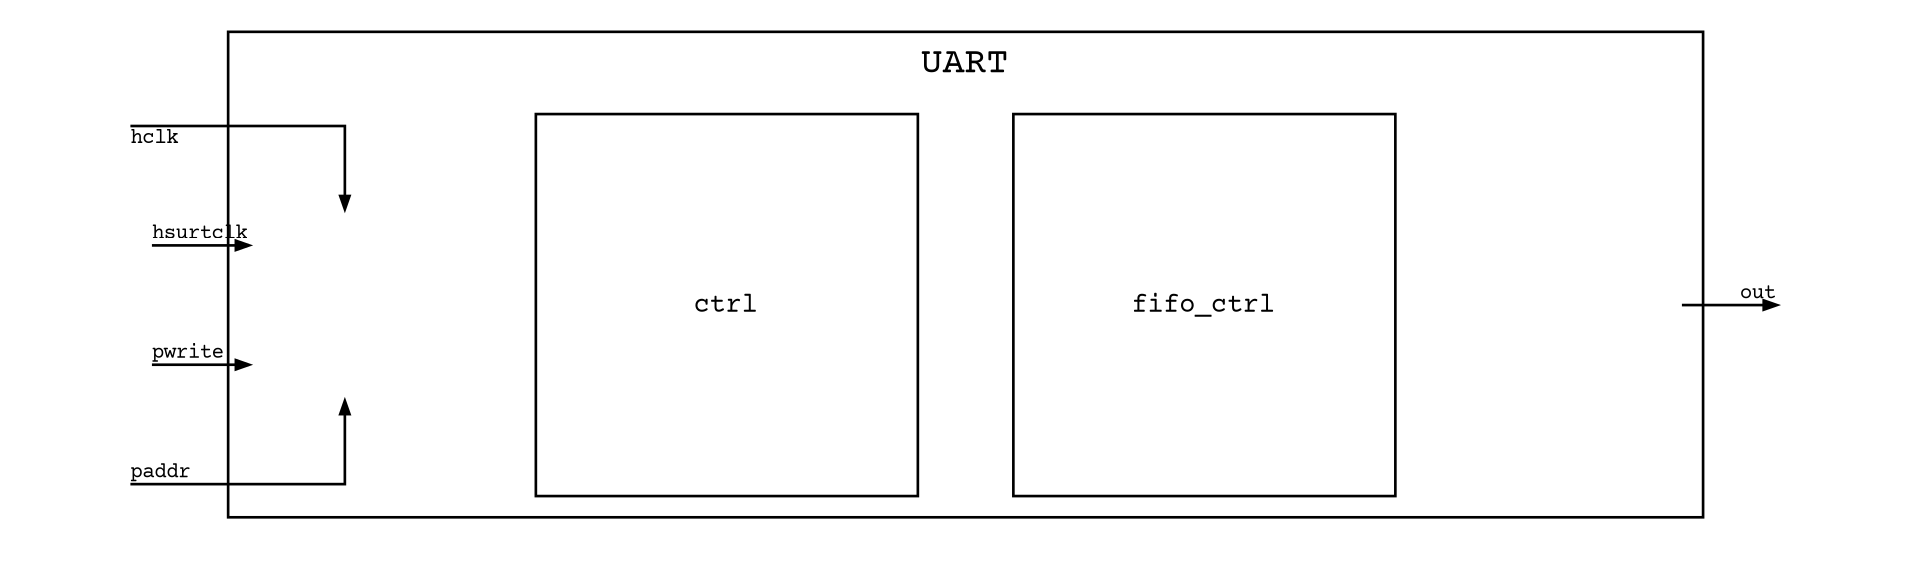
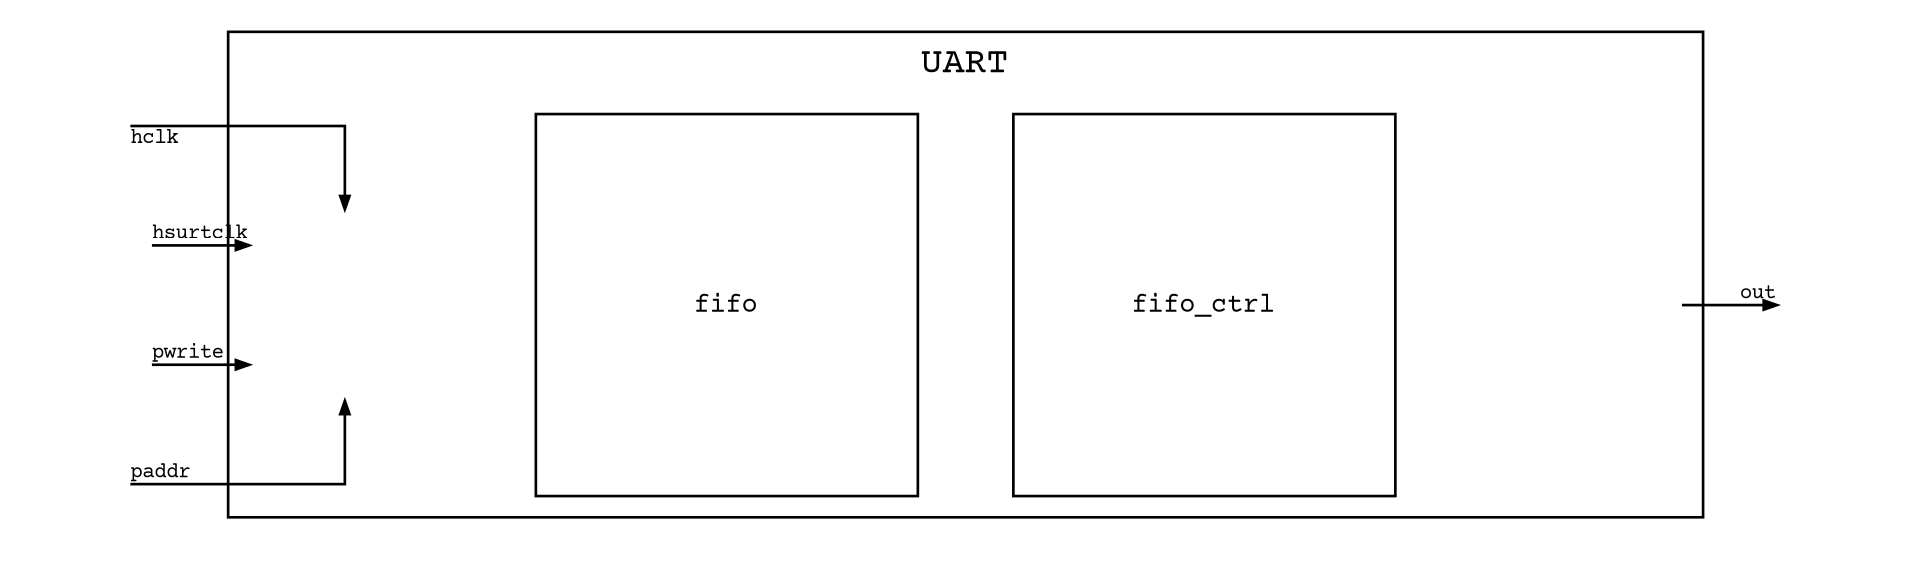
(727, 305) -> (727, 305)
